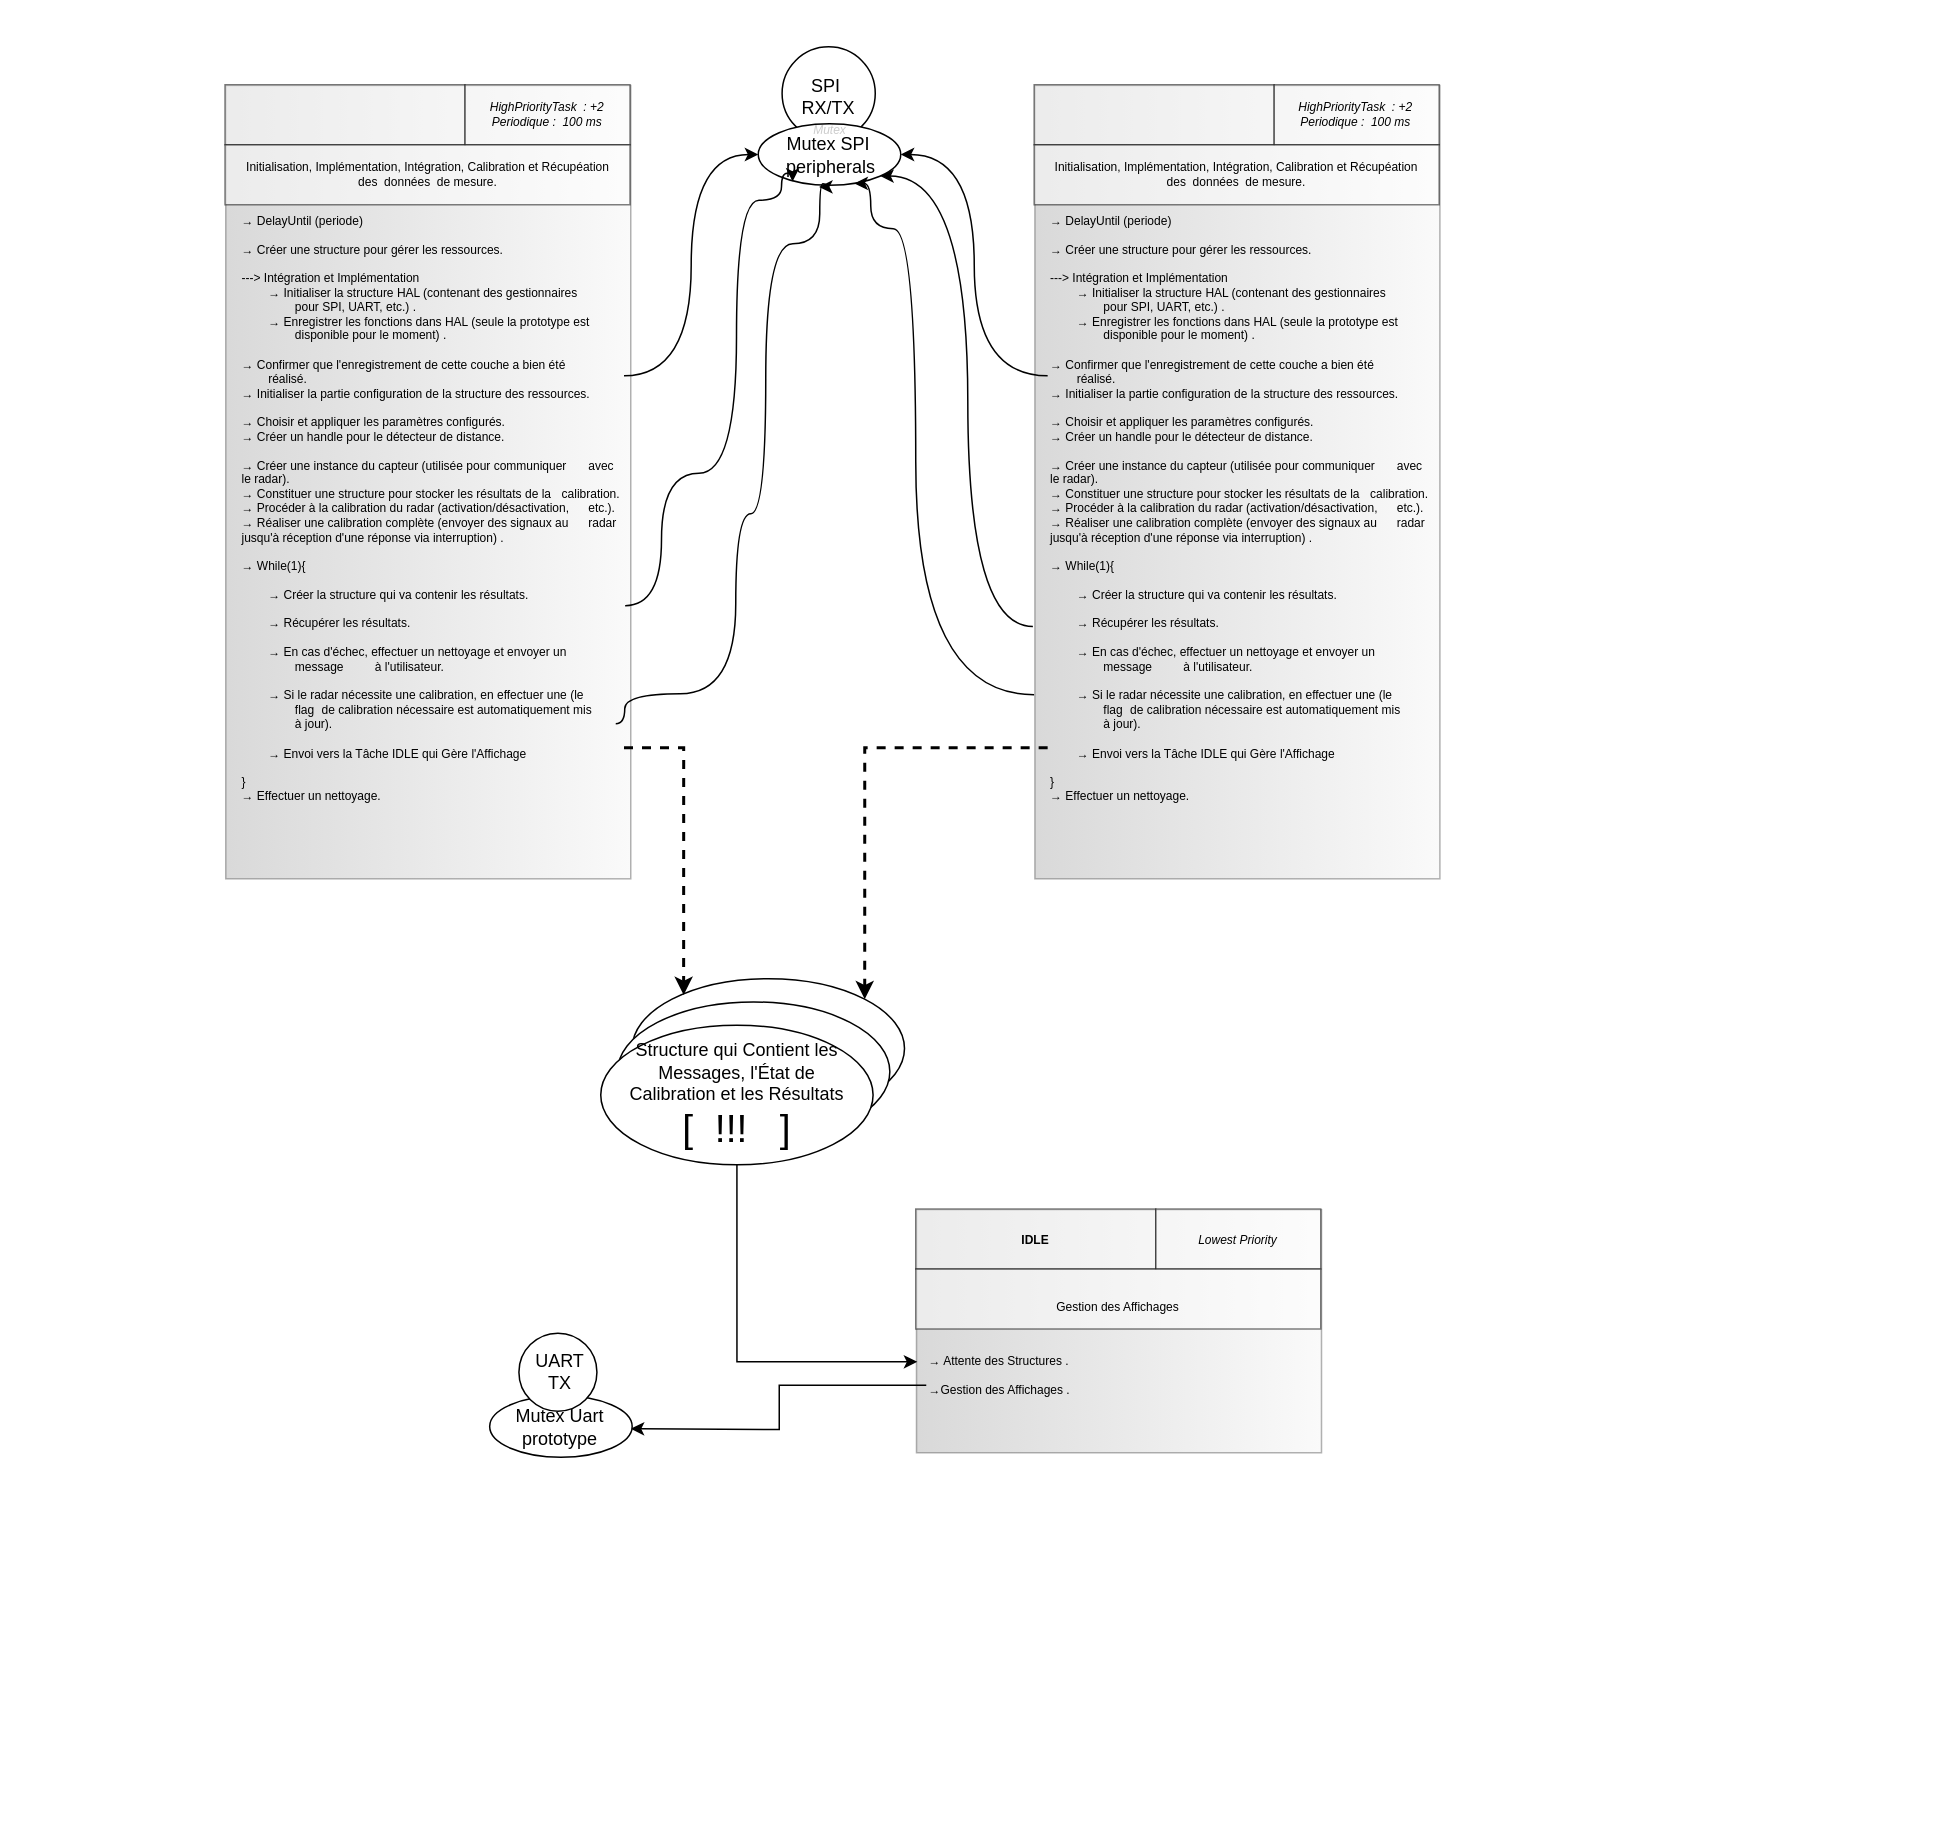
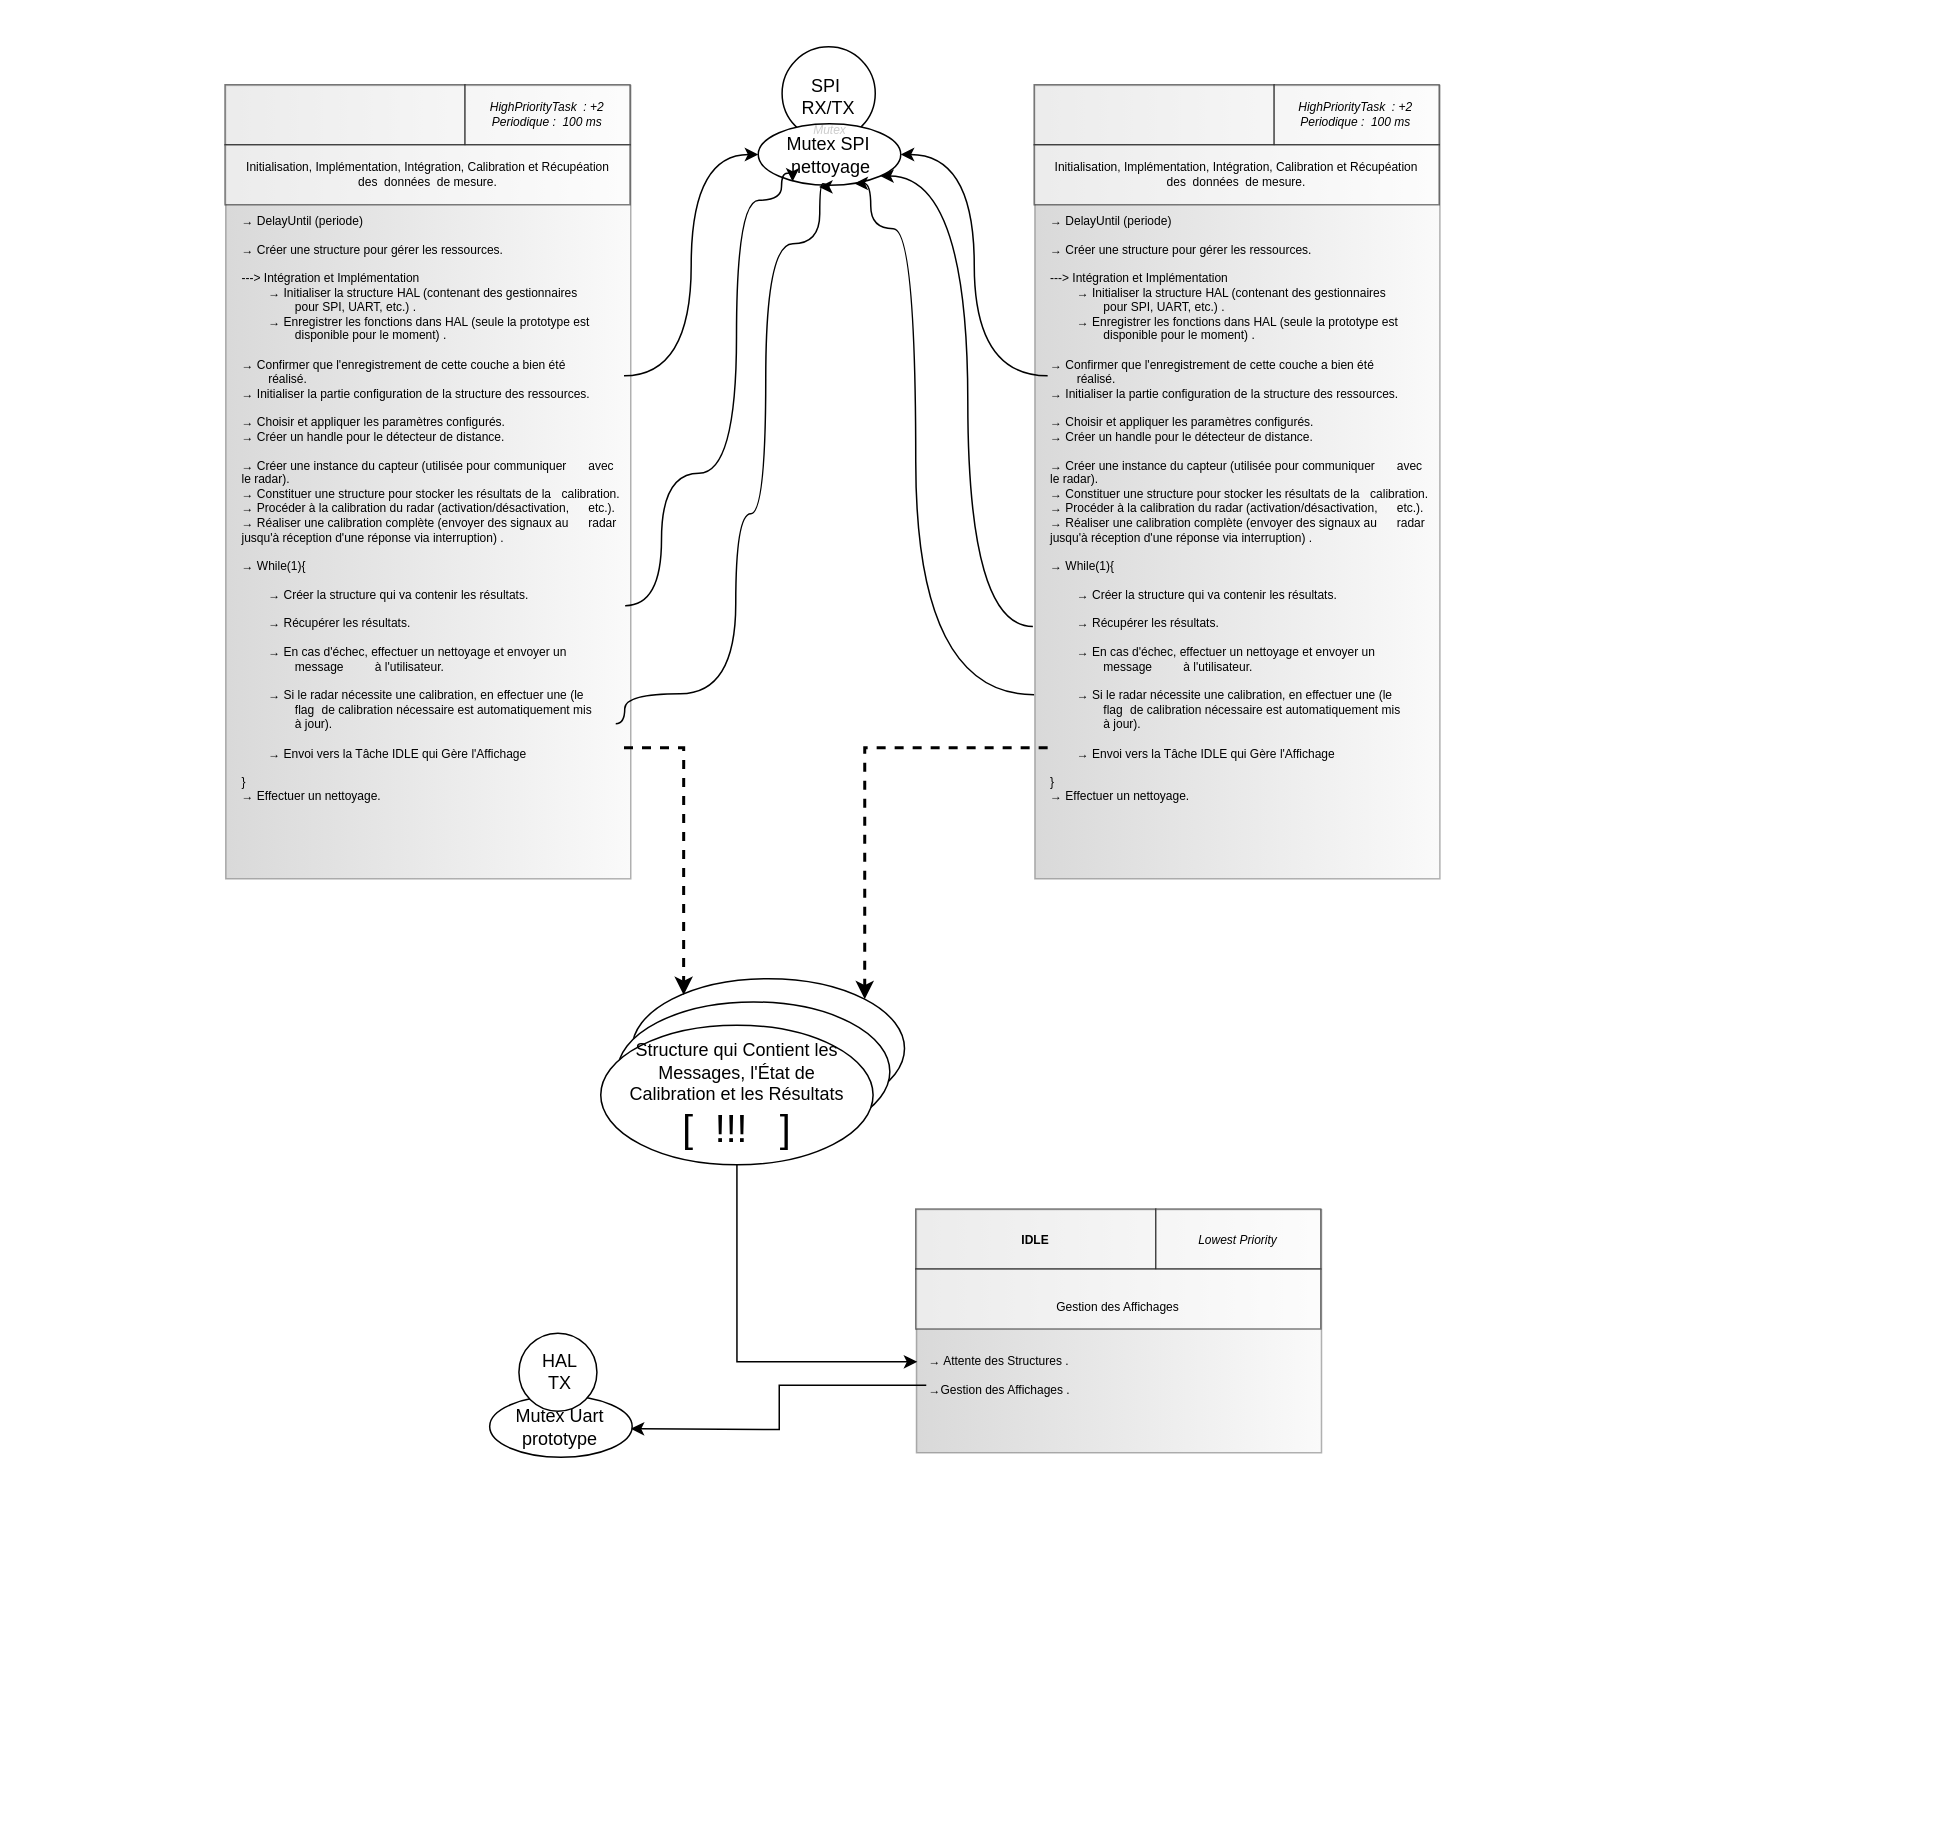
(829, 155) -> (829, 155)
(560, 1372) -> (560, 1372)
